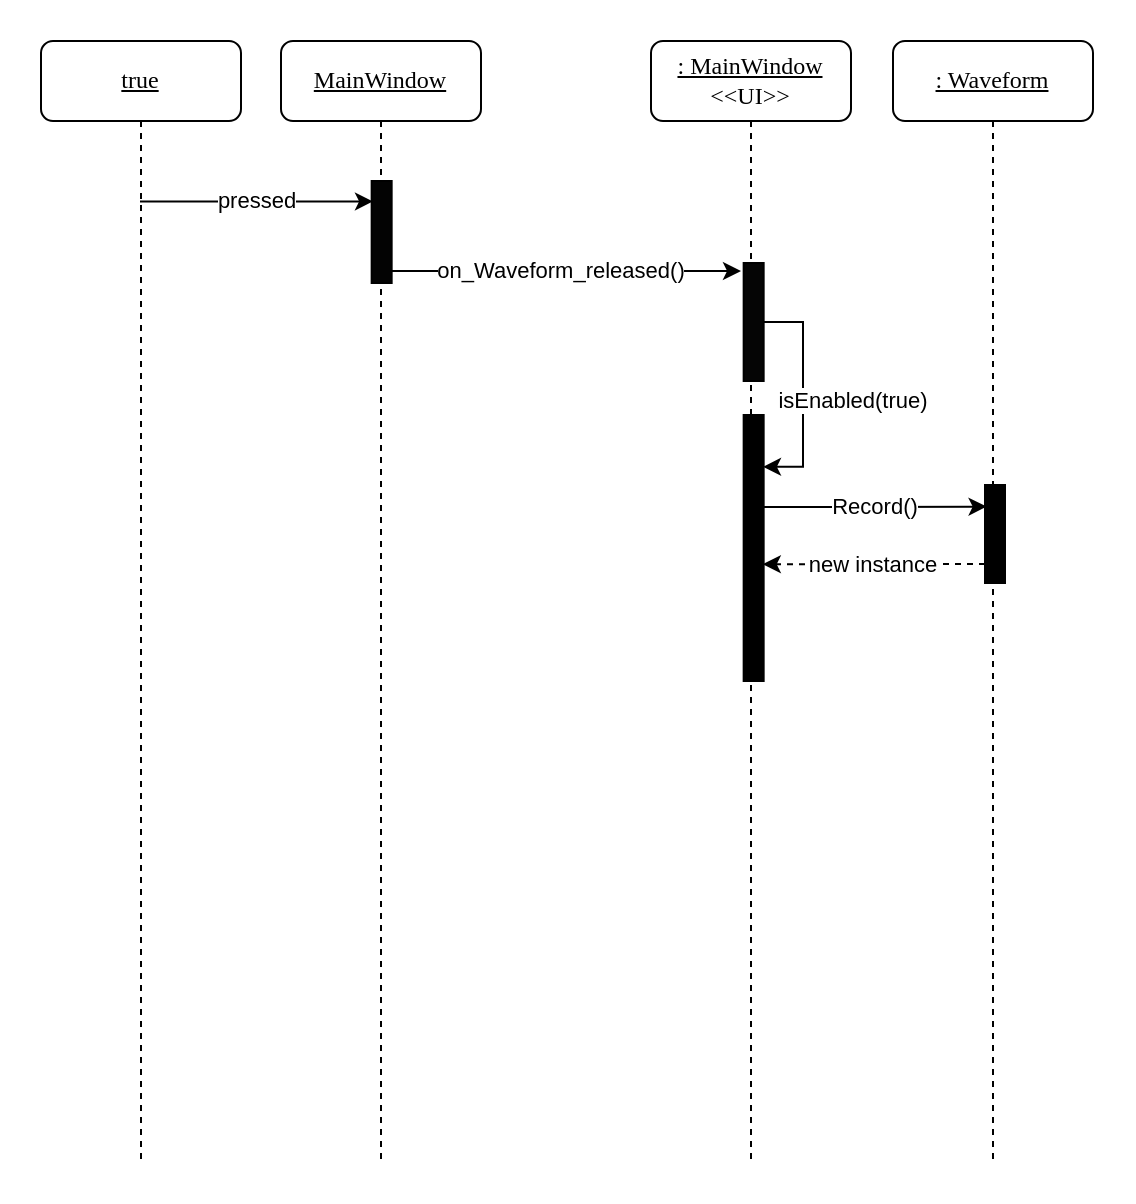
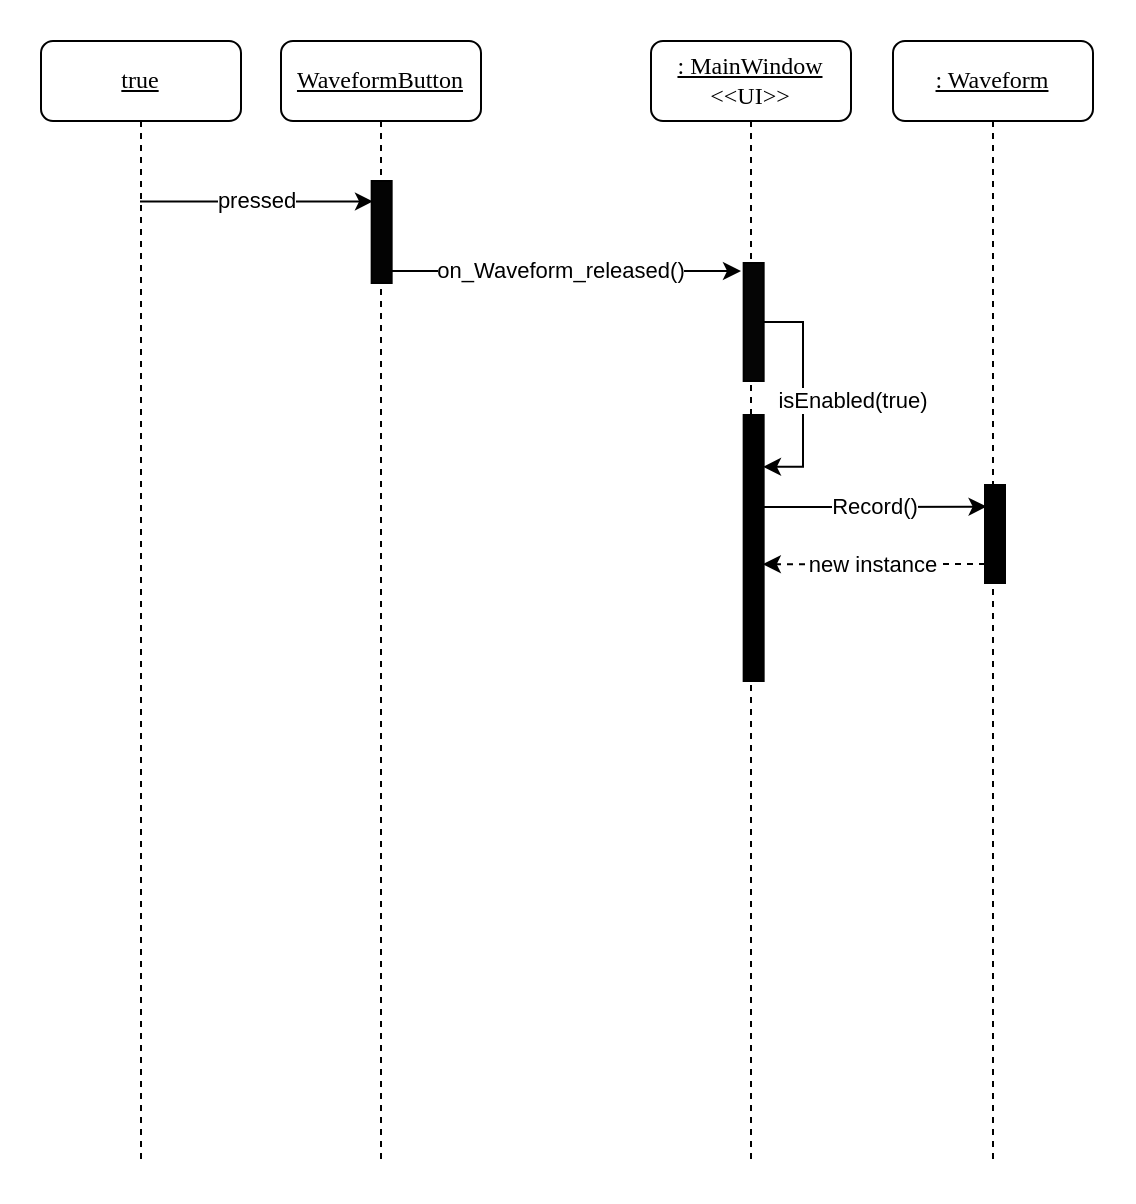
(381, 81) -> (381, 81)
